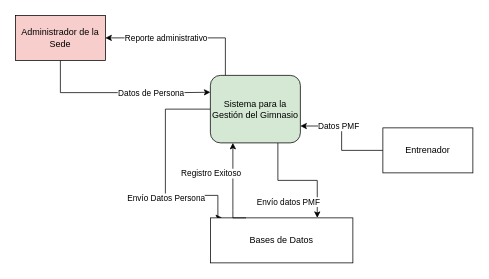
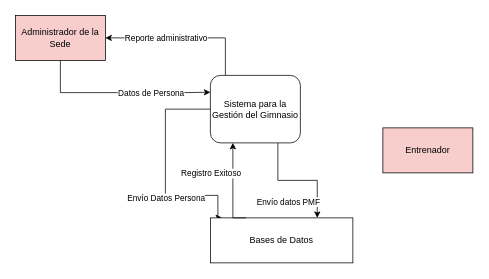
(255, 109) -> (255, 109)
(342, 147) -> none
(428, 150) -> (428, 150)
